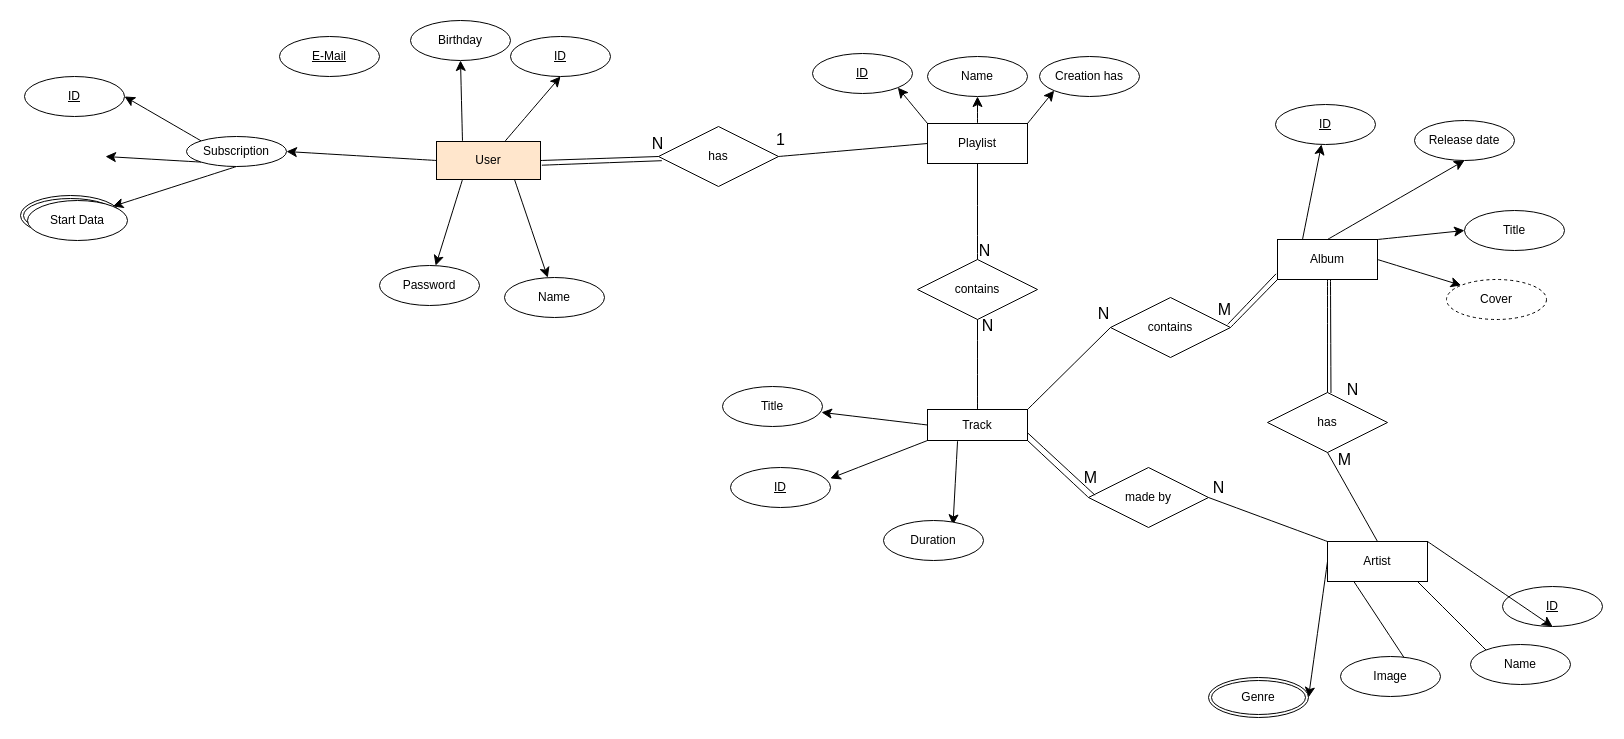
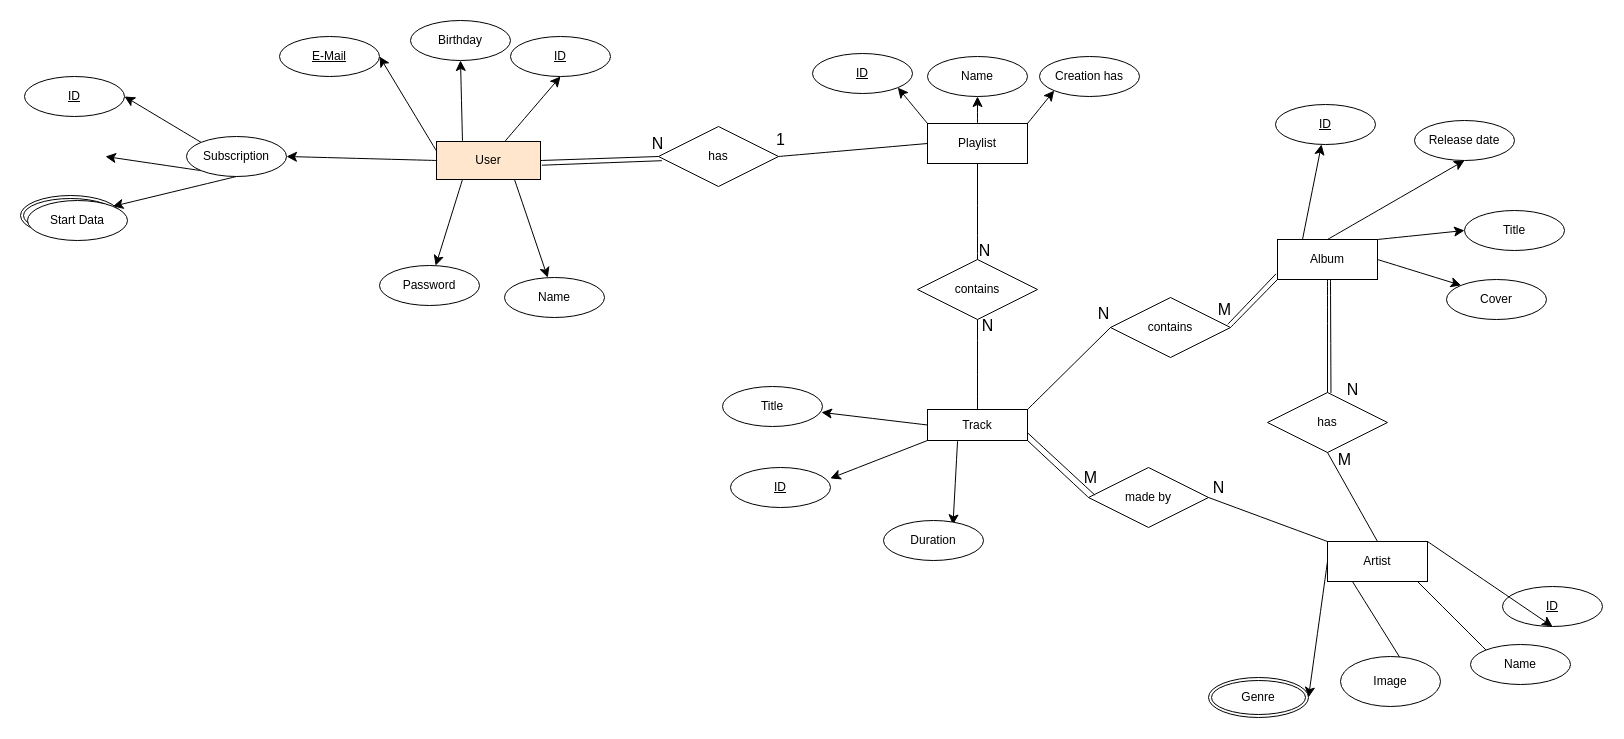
none -> (410, 107)
(237, 152) -> (237, 157)
(1497, 300) -> (1497, 300)
(1391, 677) -> (1391, 682)
